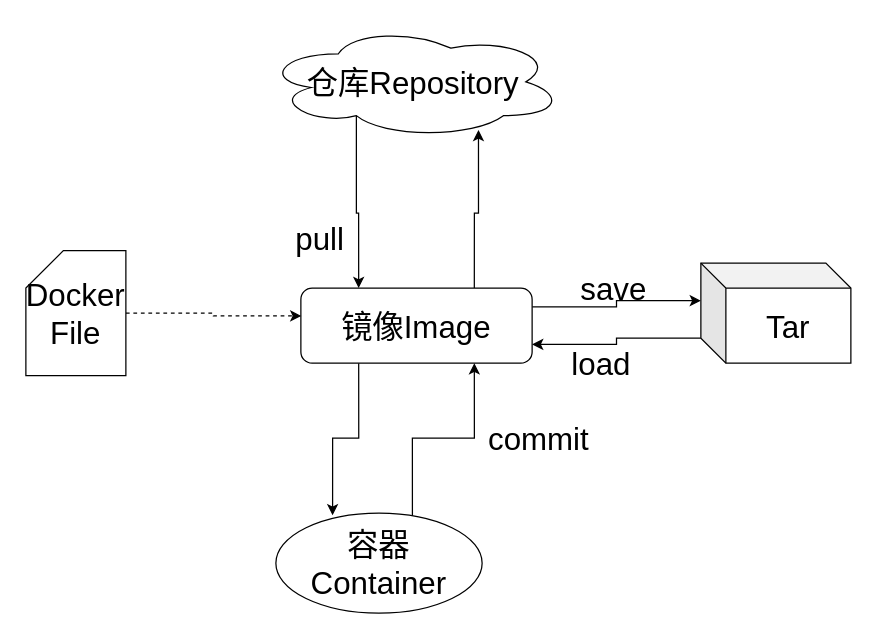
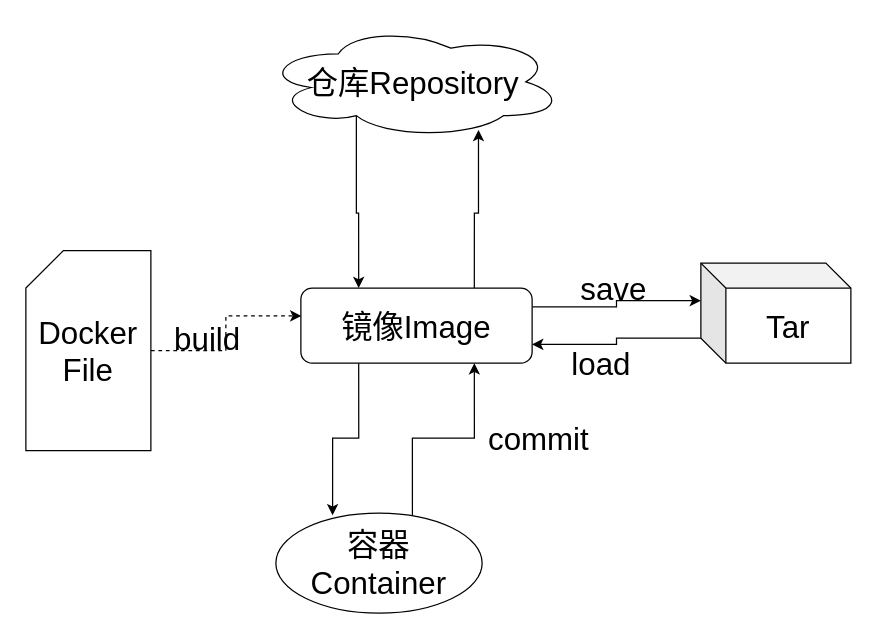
(319, 238) -> none
(76, 313) -> (88, 351)
none -> (207, 338)
